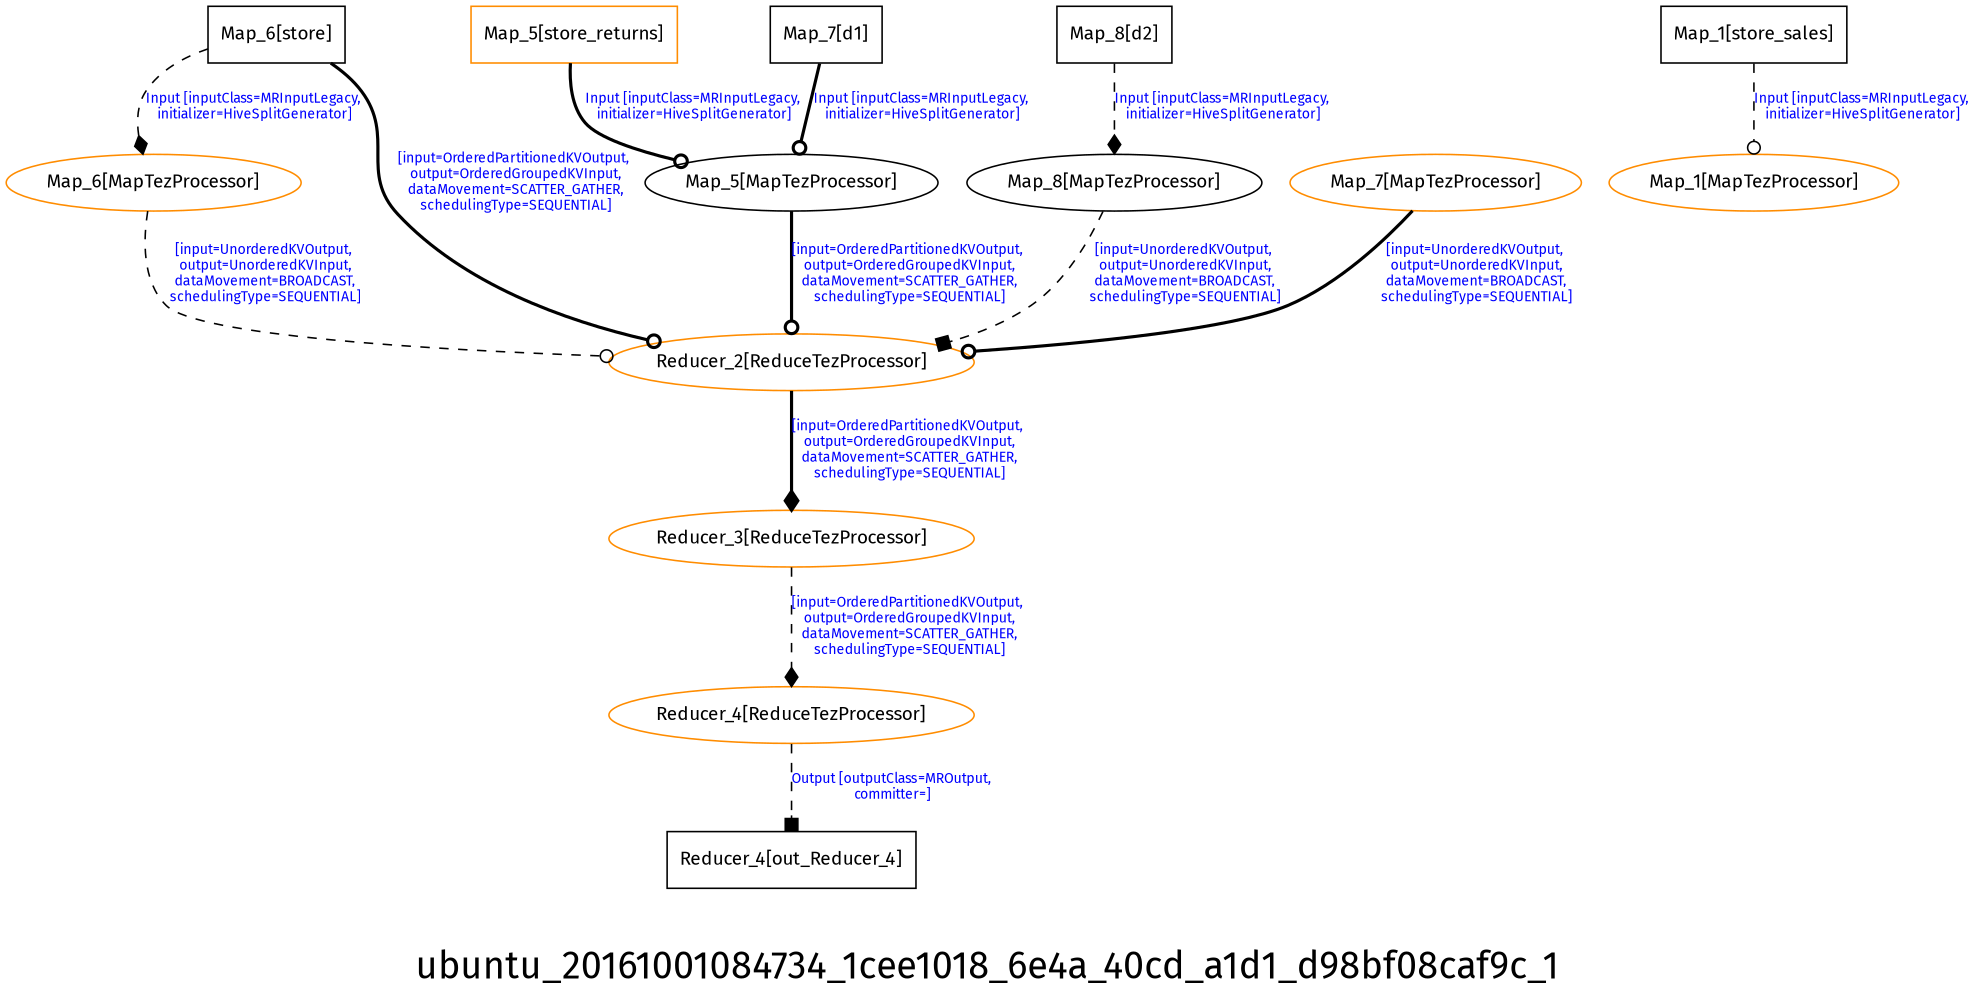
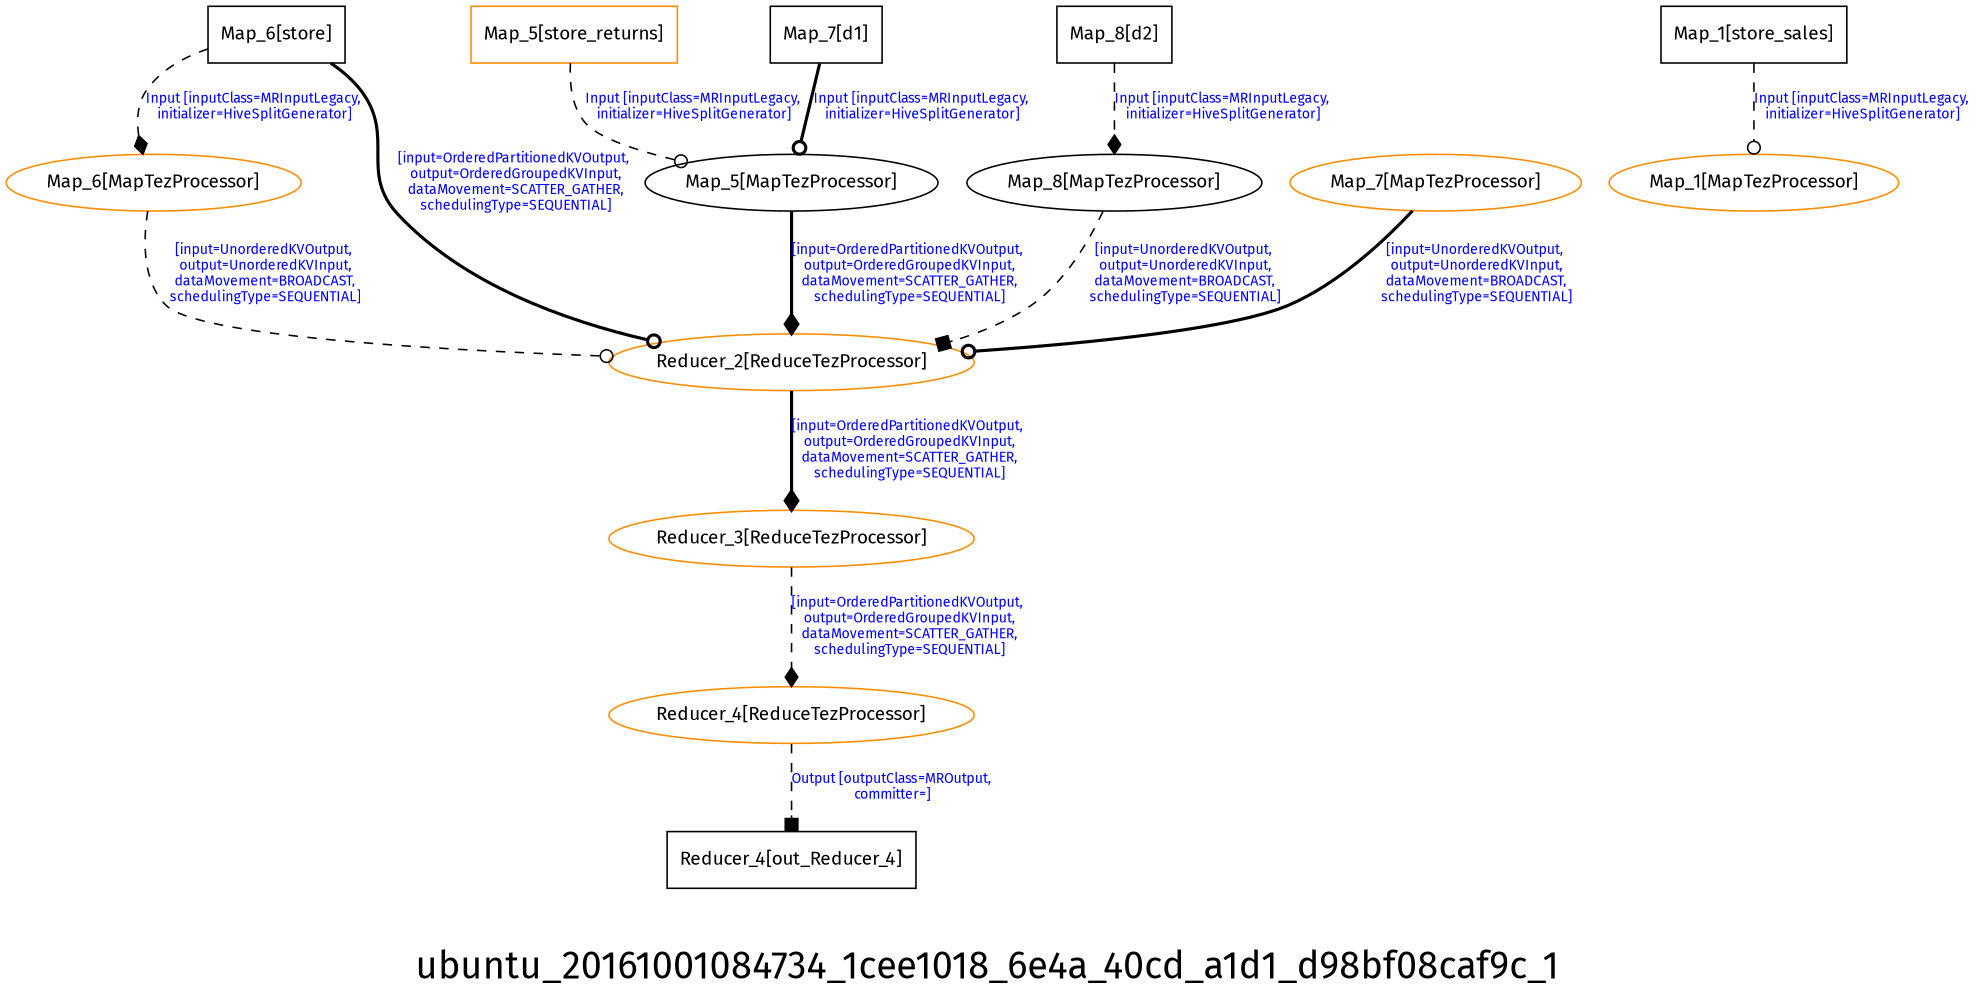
(599, 134) -> (599, 134)
(792, 266) -> (792, 266)
